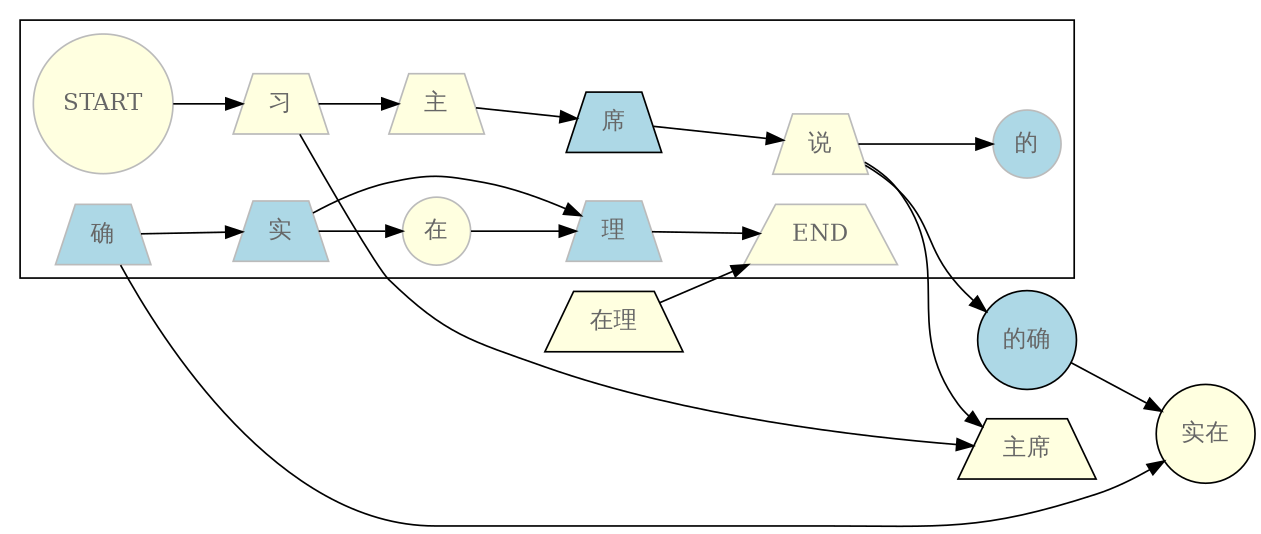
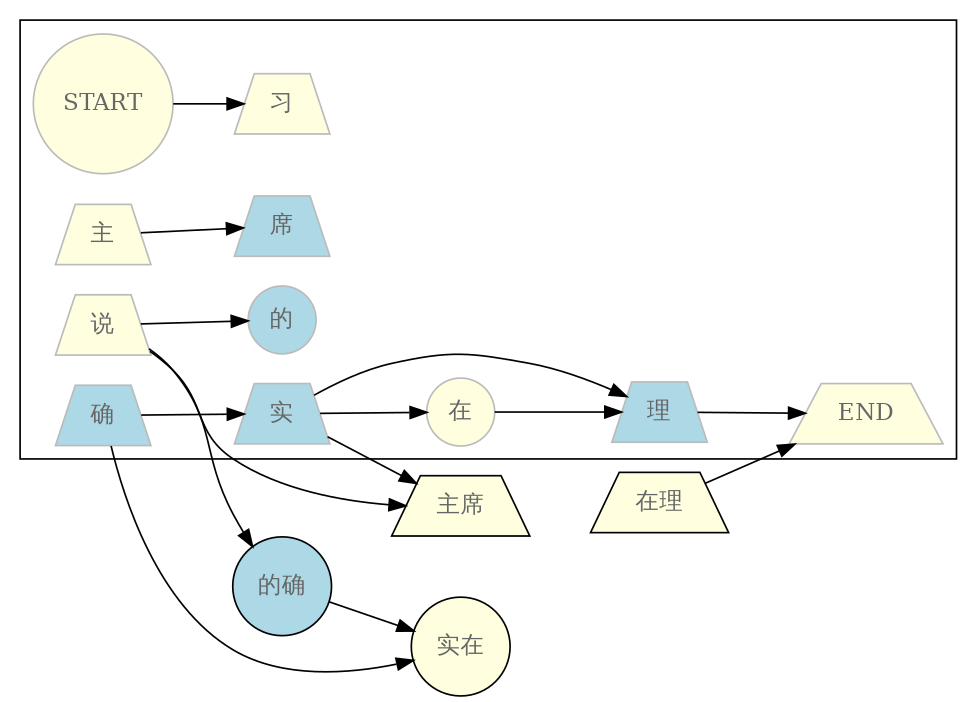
(350, 104) -> none
(614, 122) -> (282, 226)
(710, 132) -> none
(578, 377) -> (350, 448)
